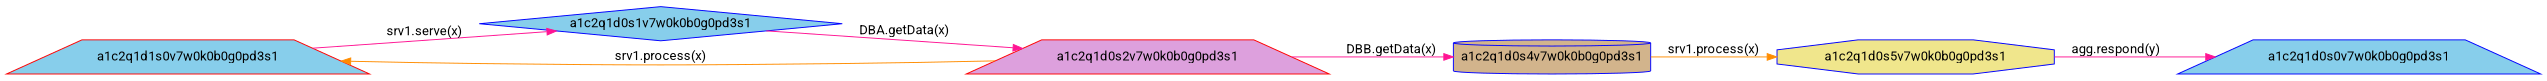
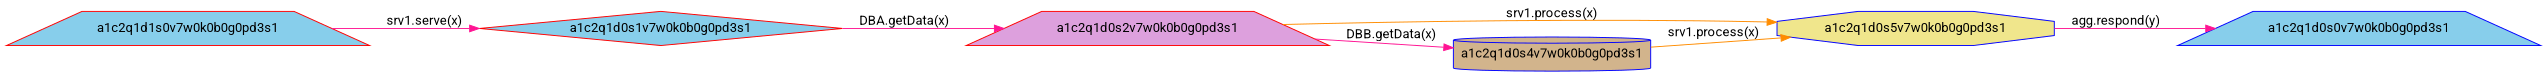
(661, 24) -> (661, 28)
(673, 65) -> (1525, 21)
